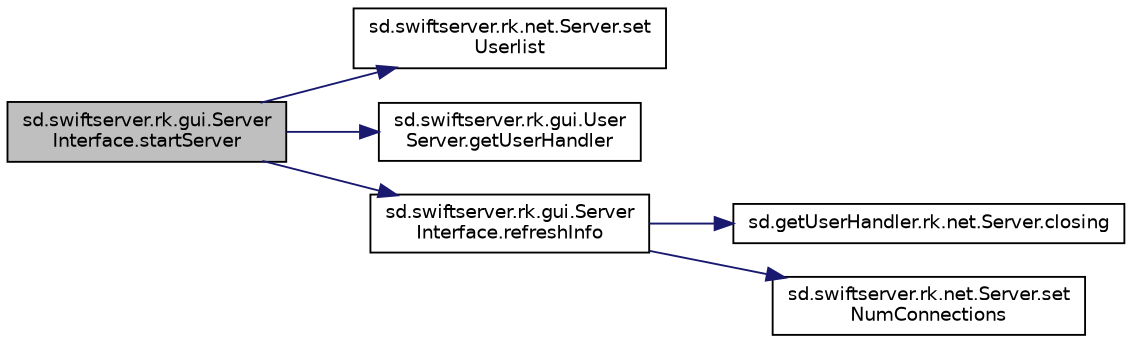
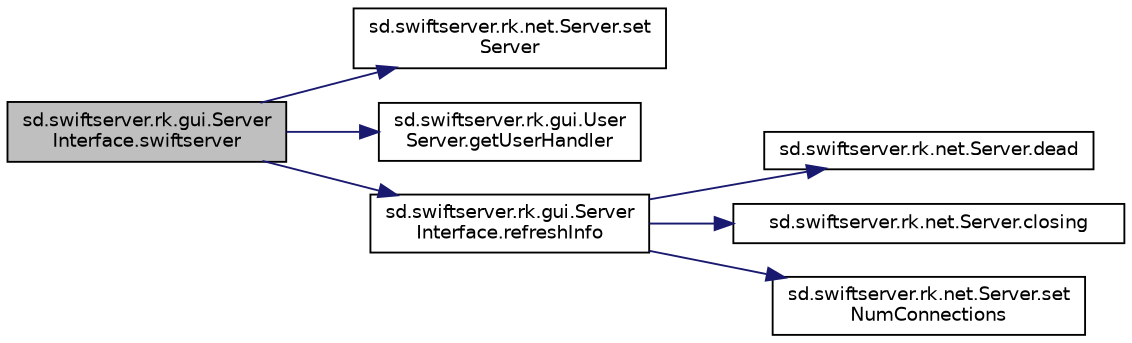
(510, 38) -> (510, 38)
(147, 132) -> (147, 132)
none -> (929, 151)
(929, 224) -> (929, 224)
